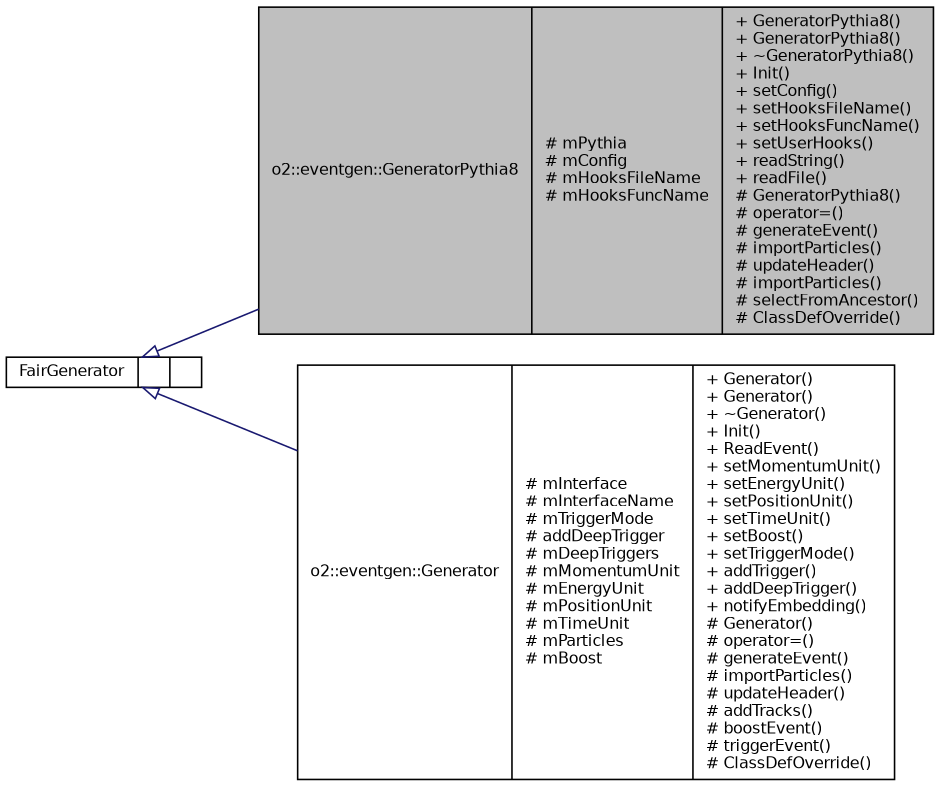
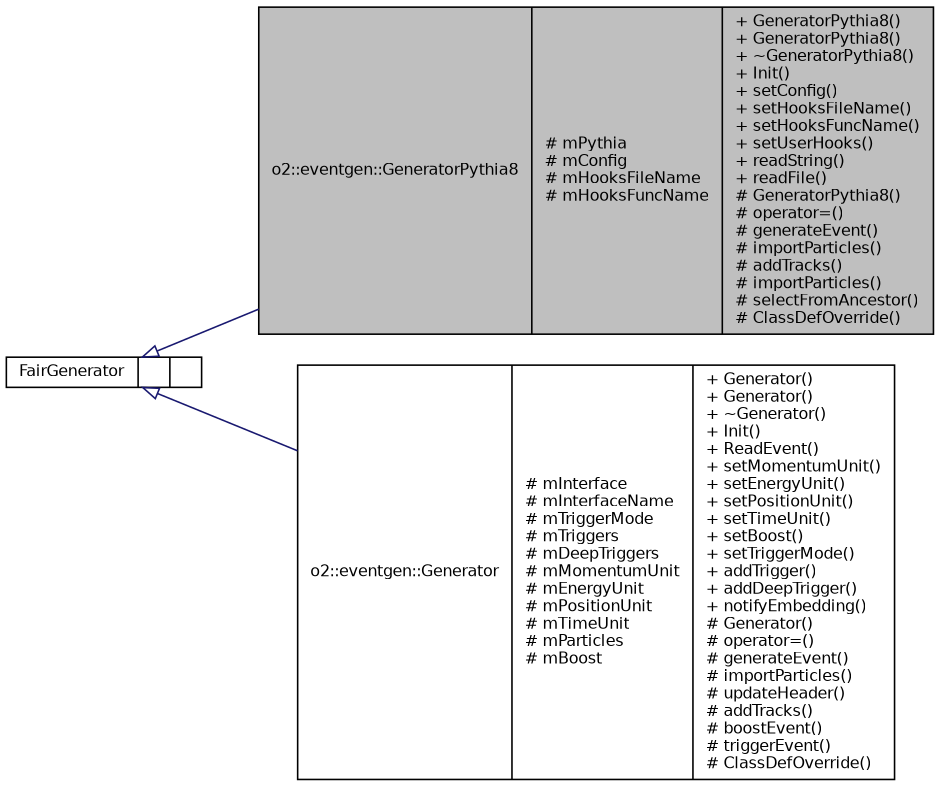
(805, 266) -> (789, 266)
(595, 537) -> (572, 537)
